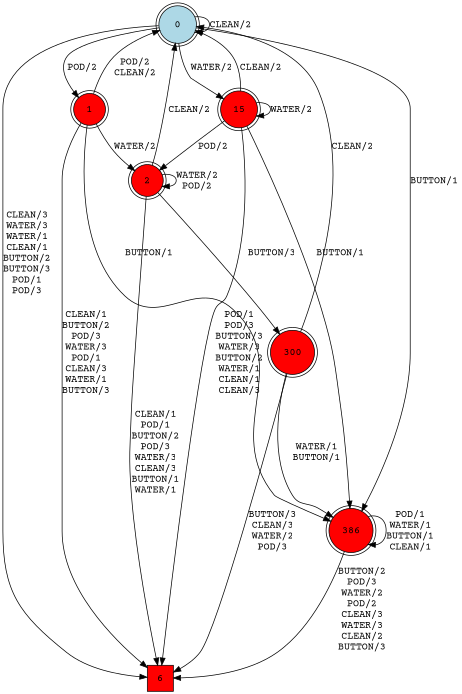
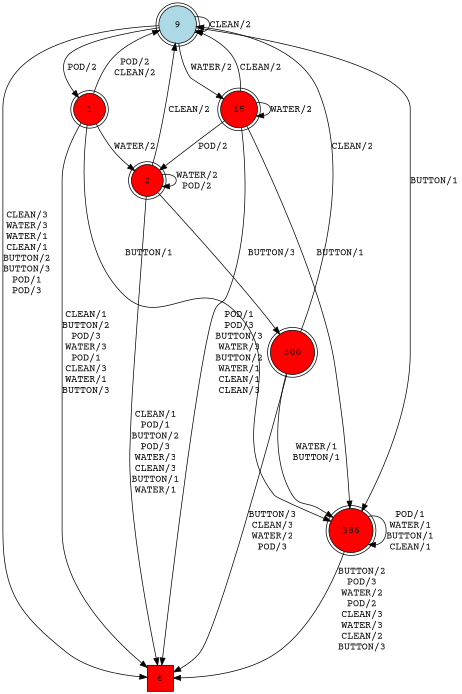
(178, 25) -> (178, 25)
